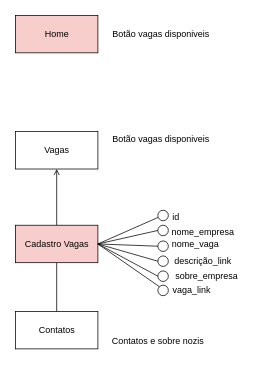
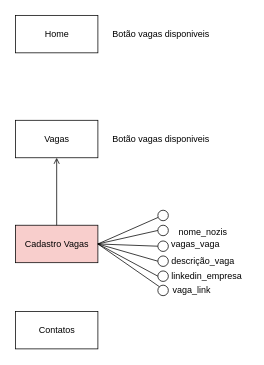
(57, 34) -> (57, 34)
(57, 150) -> (57, 139)
(176, 217) -> none
(203, 232) -> (203, 232)
(196, 245) -> (196, 245)
(203, 261) -> (203, 261)
(207, 276) -> (207, 276)
(57, 287) -> none
(158, 342) -> none
